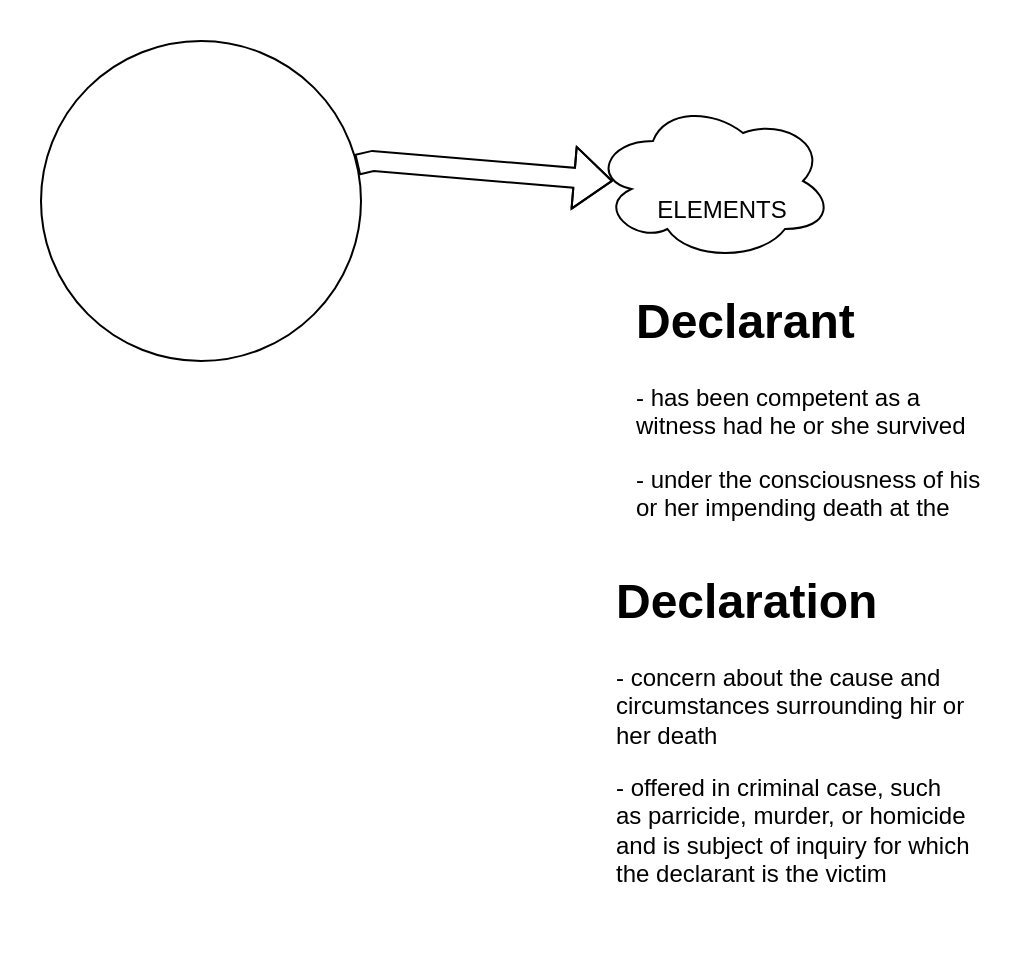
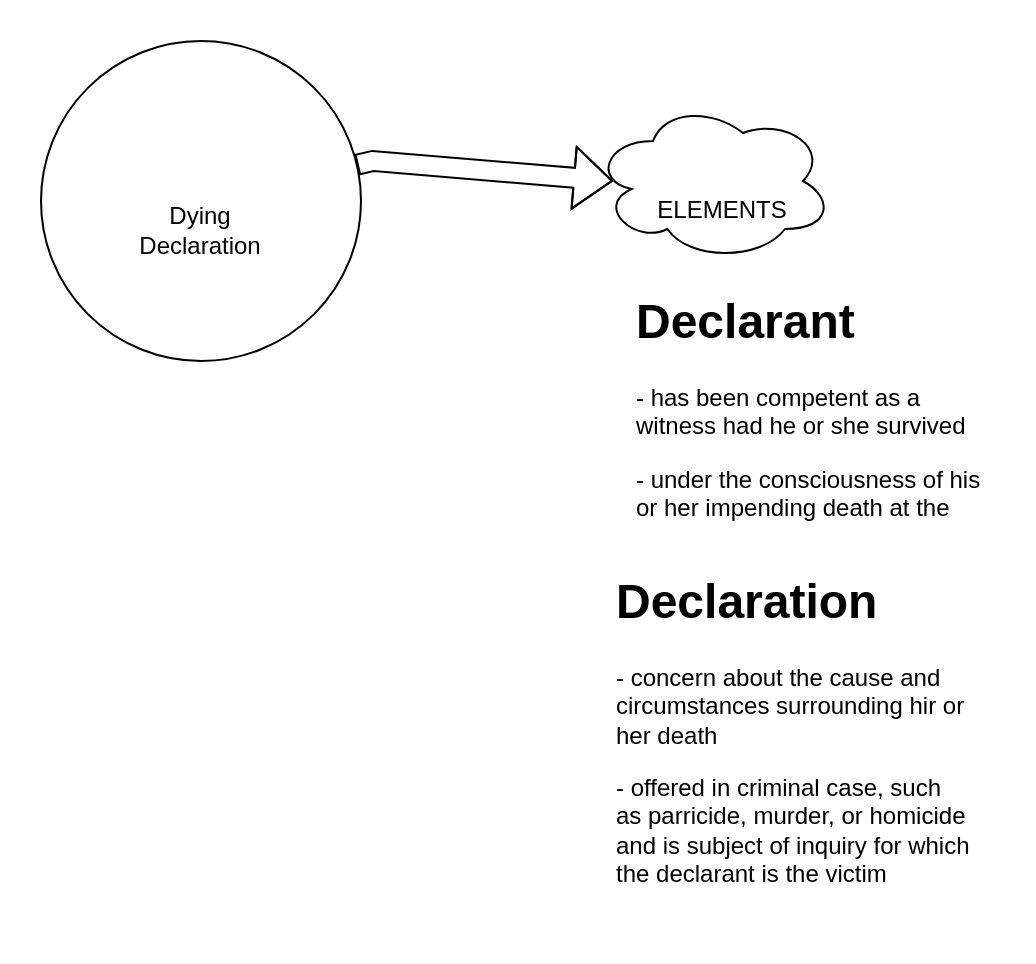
none -> (201, 231)
